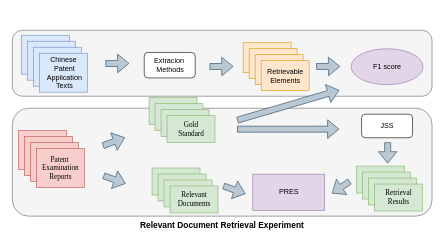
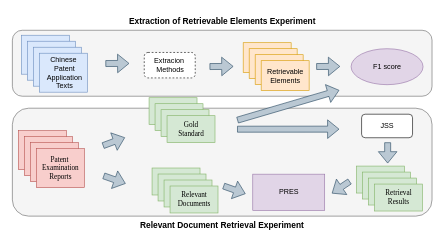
none -> (222, 21)
(170, 65) -> (170, 65)
